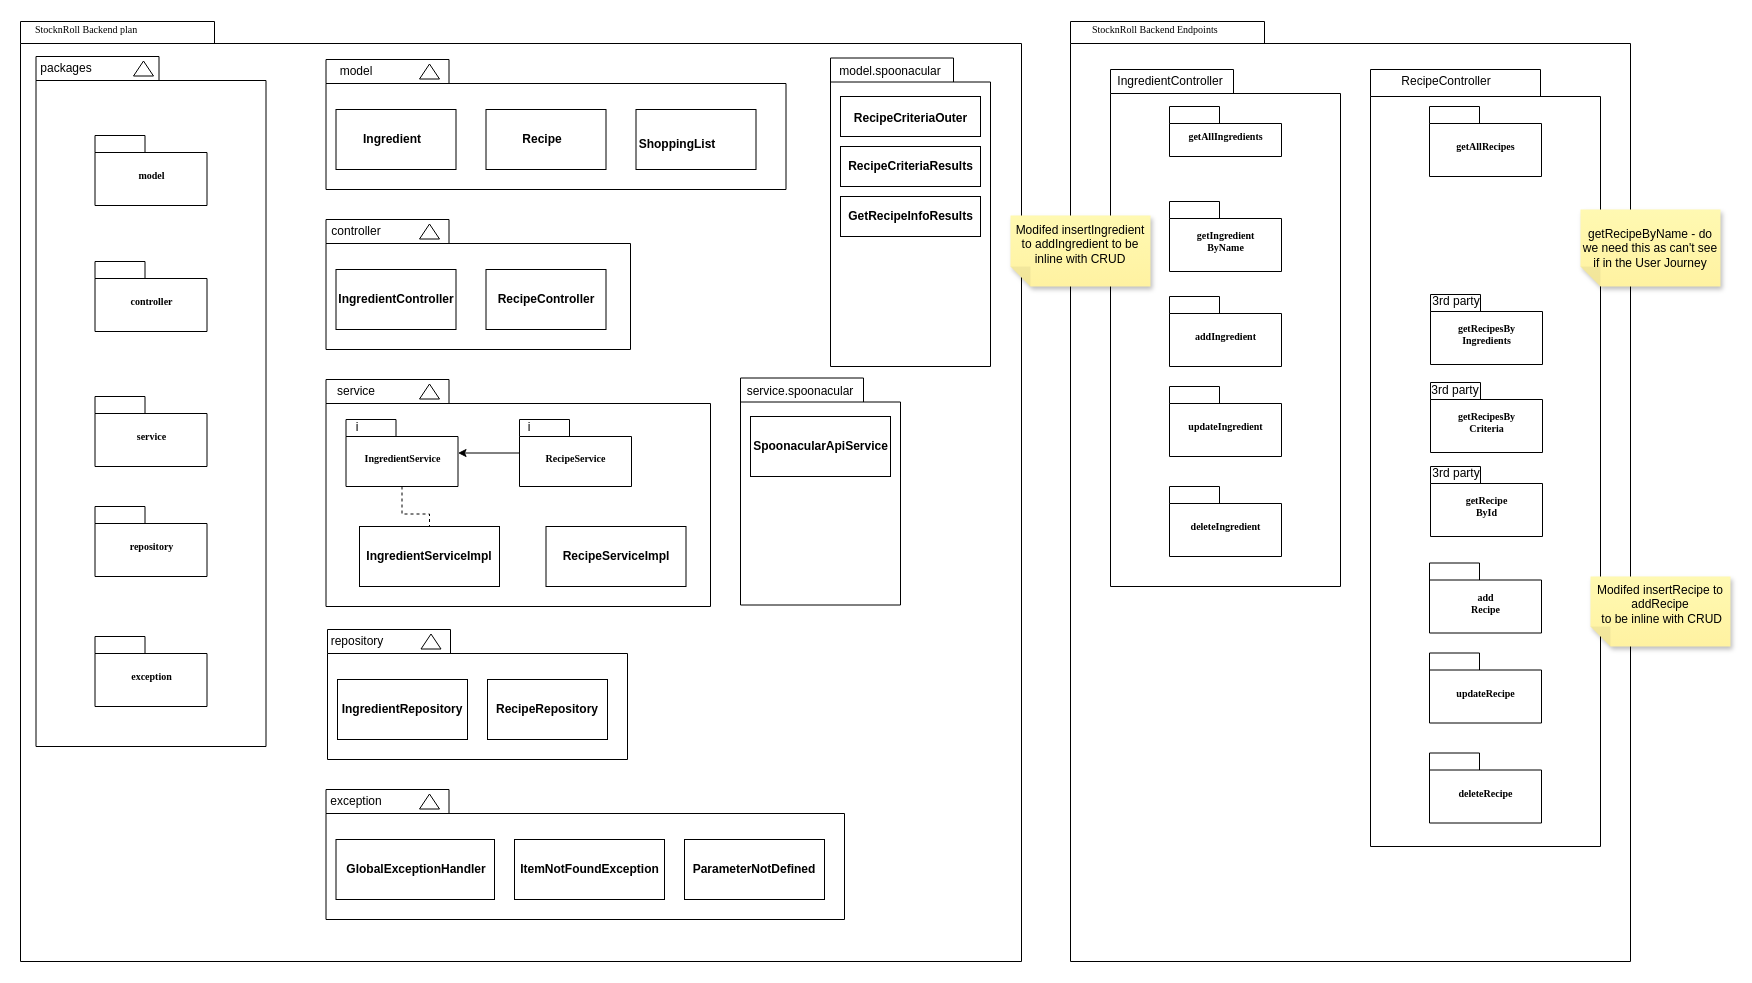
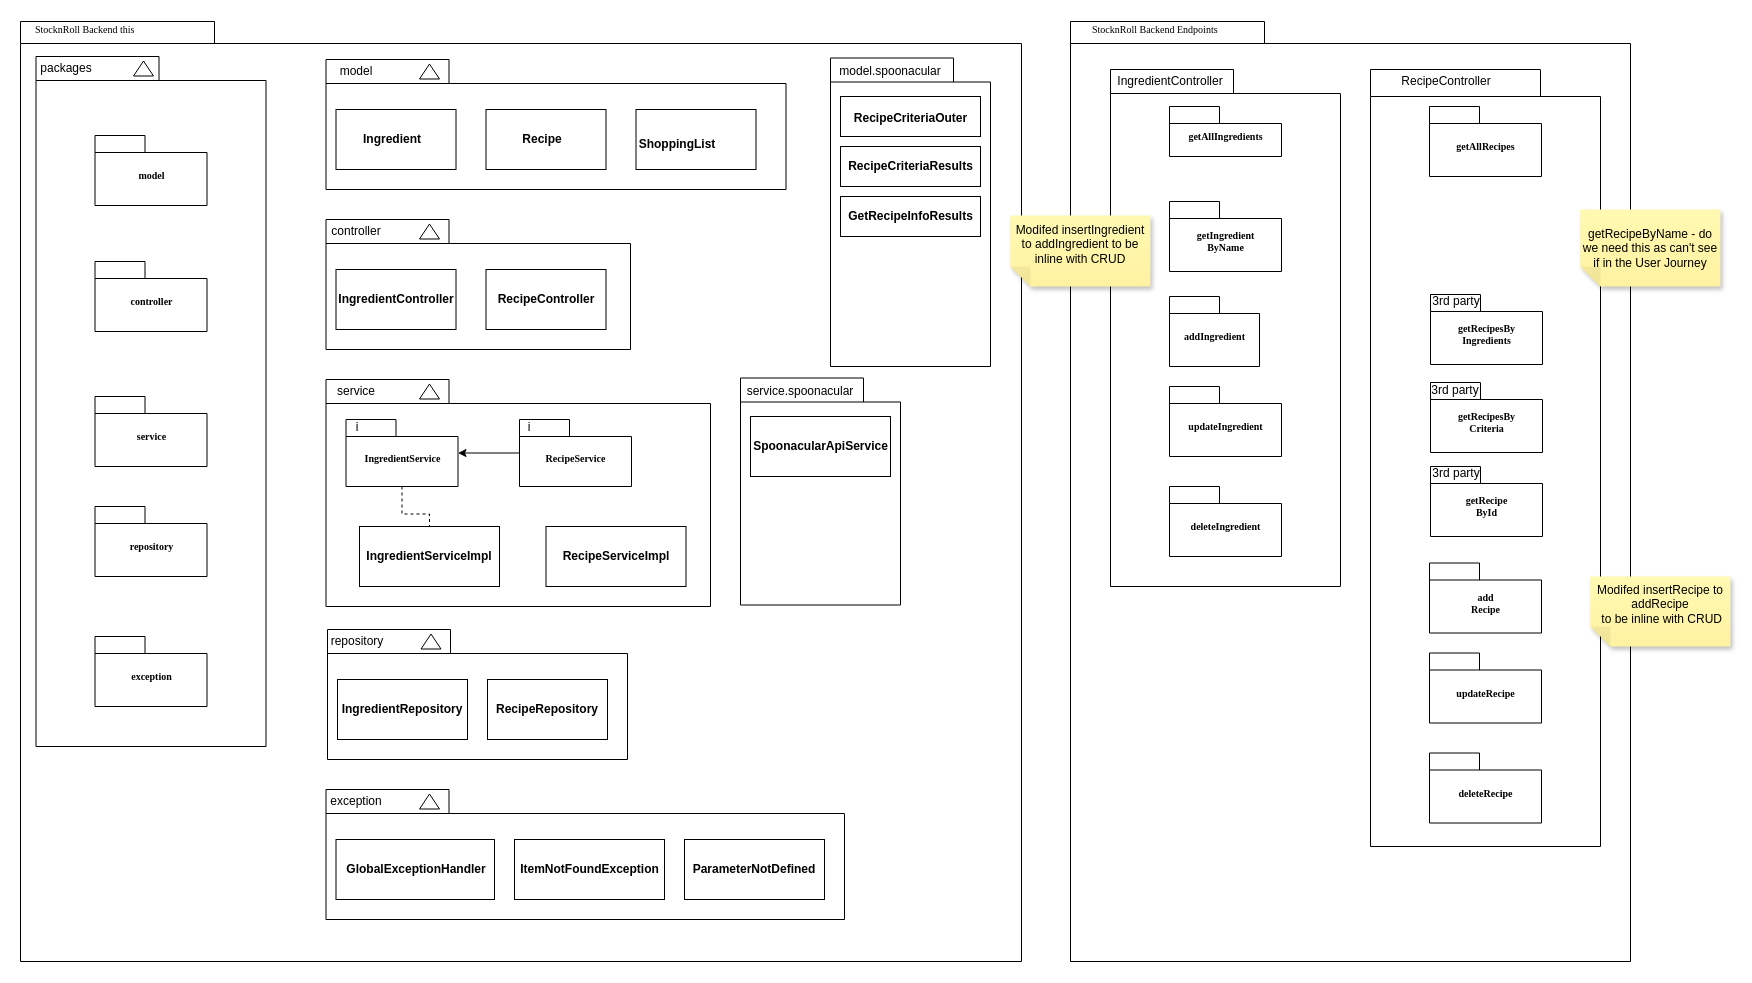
(93, 31) -> (93, 31)
(1226, 332) -> (1215, 332)
